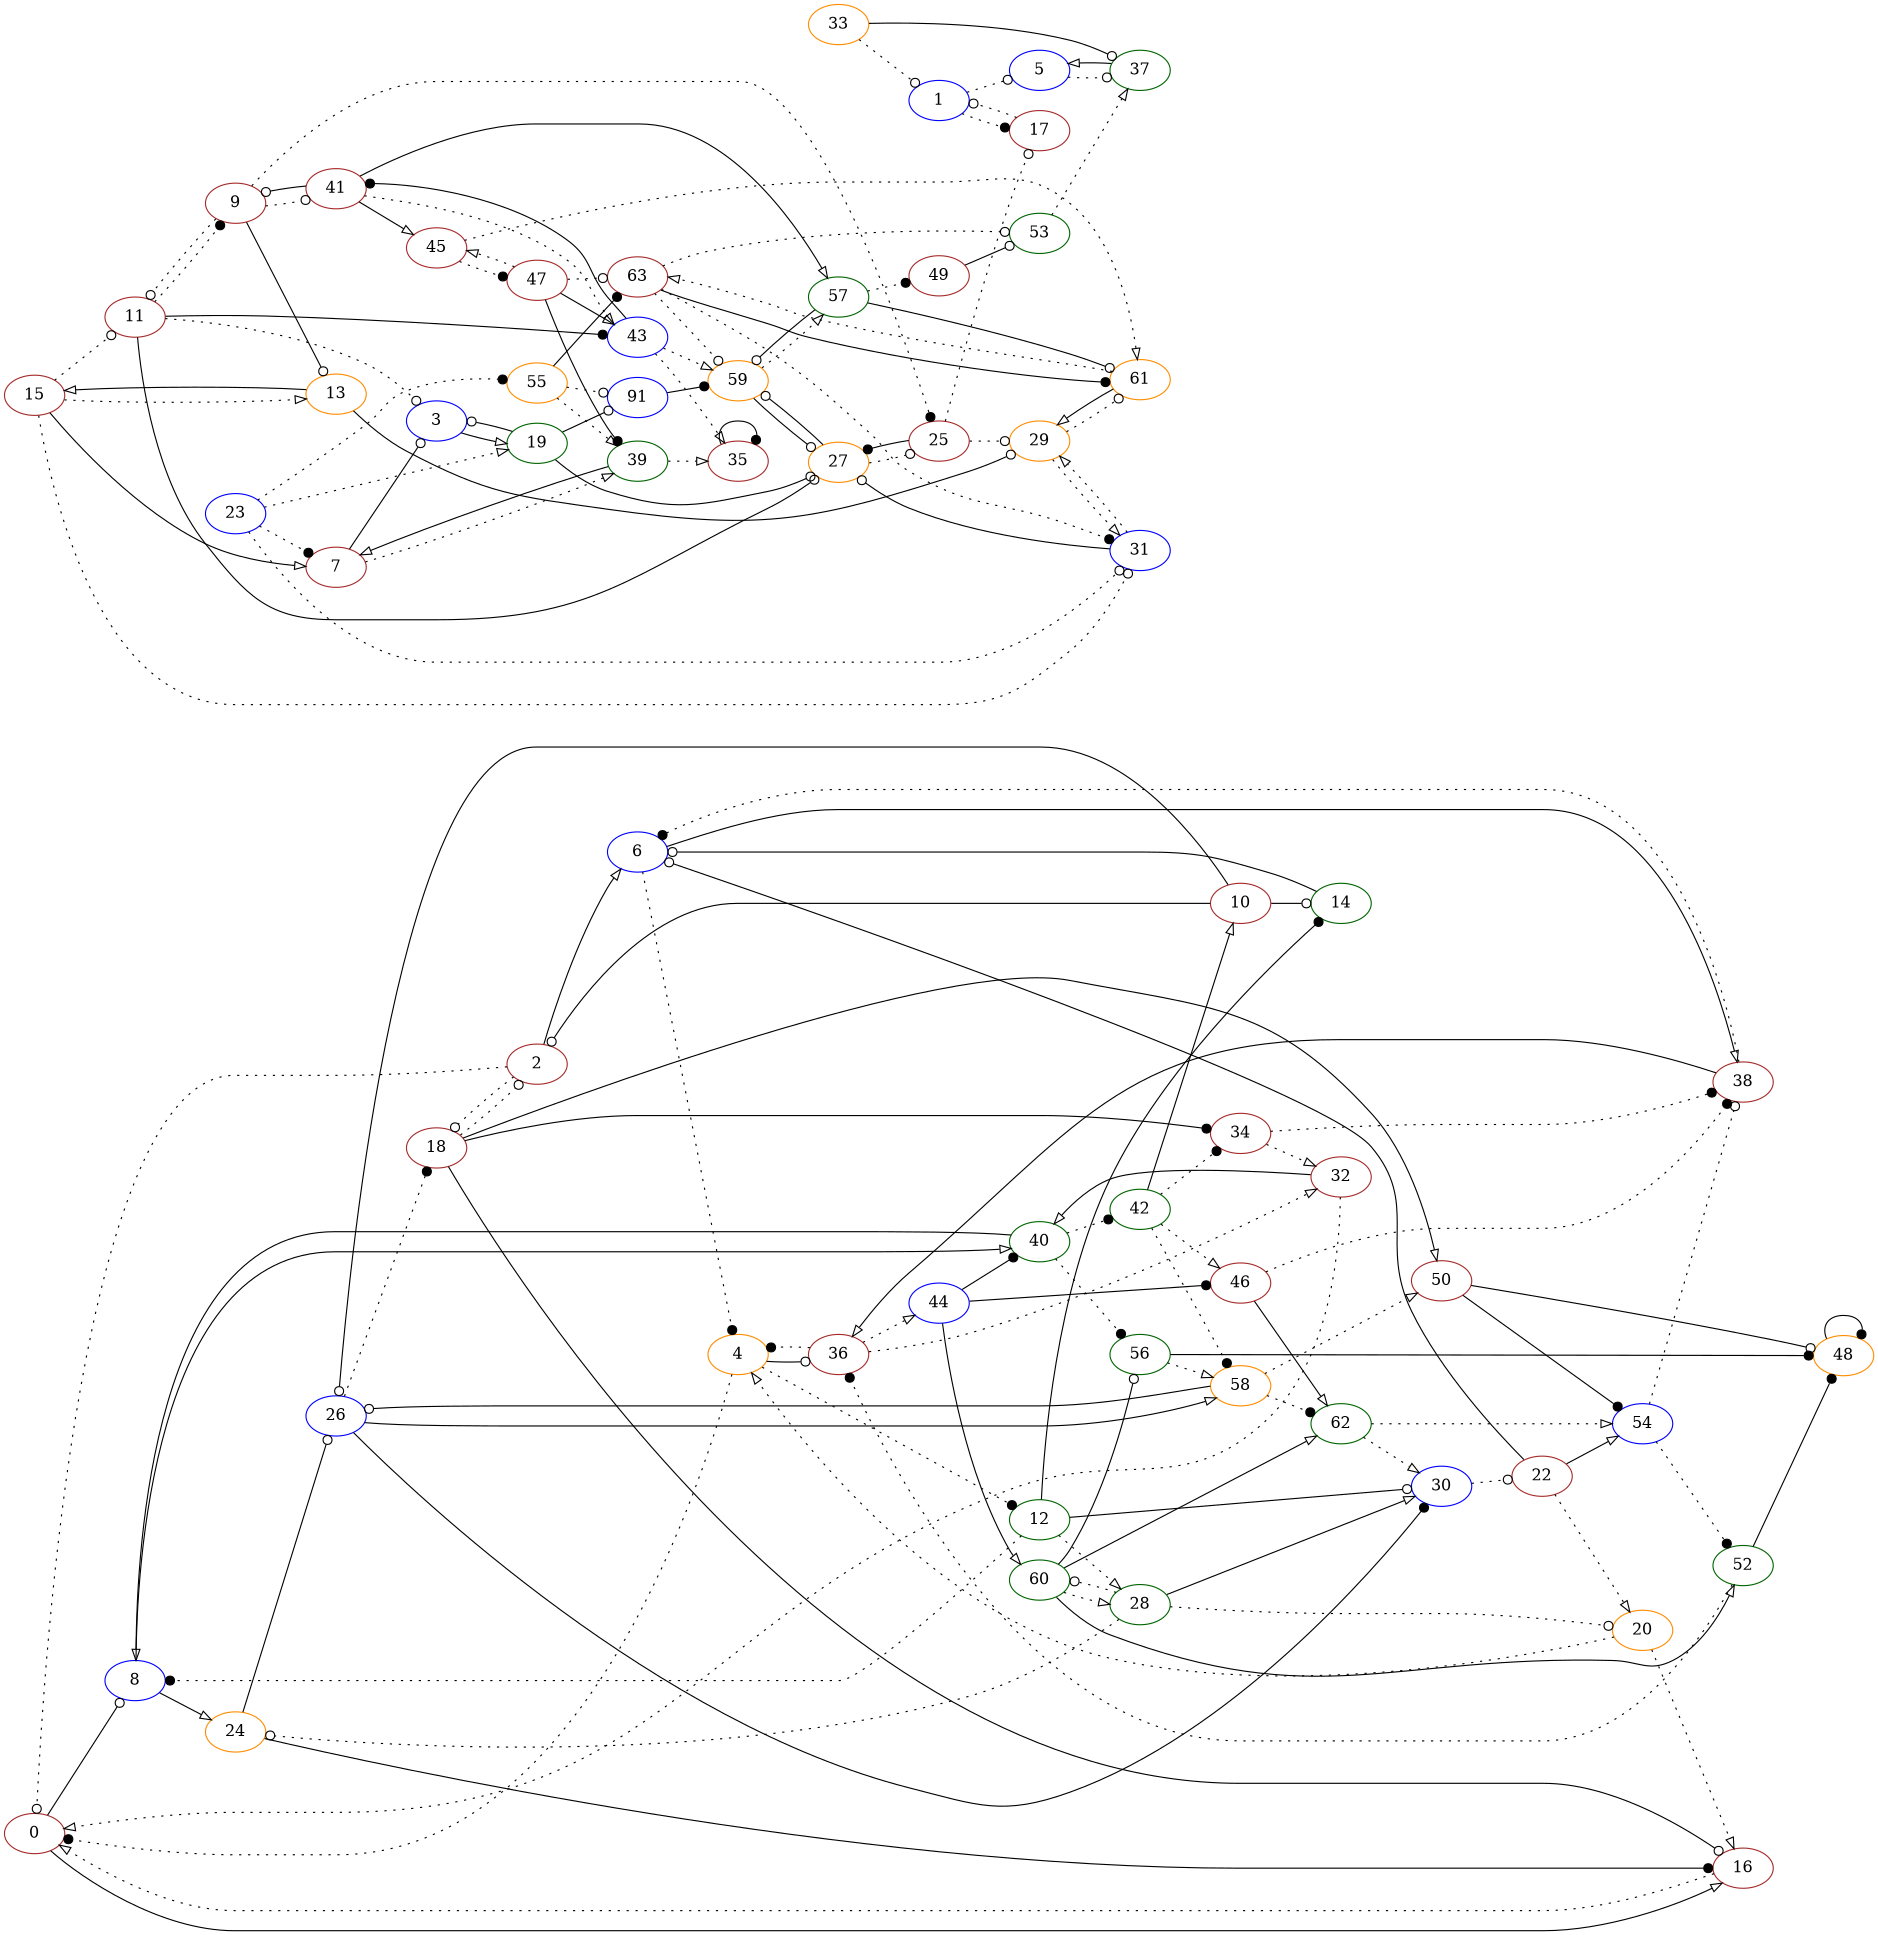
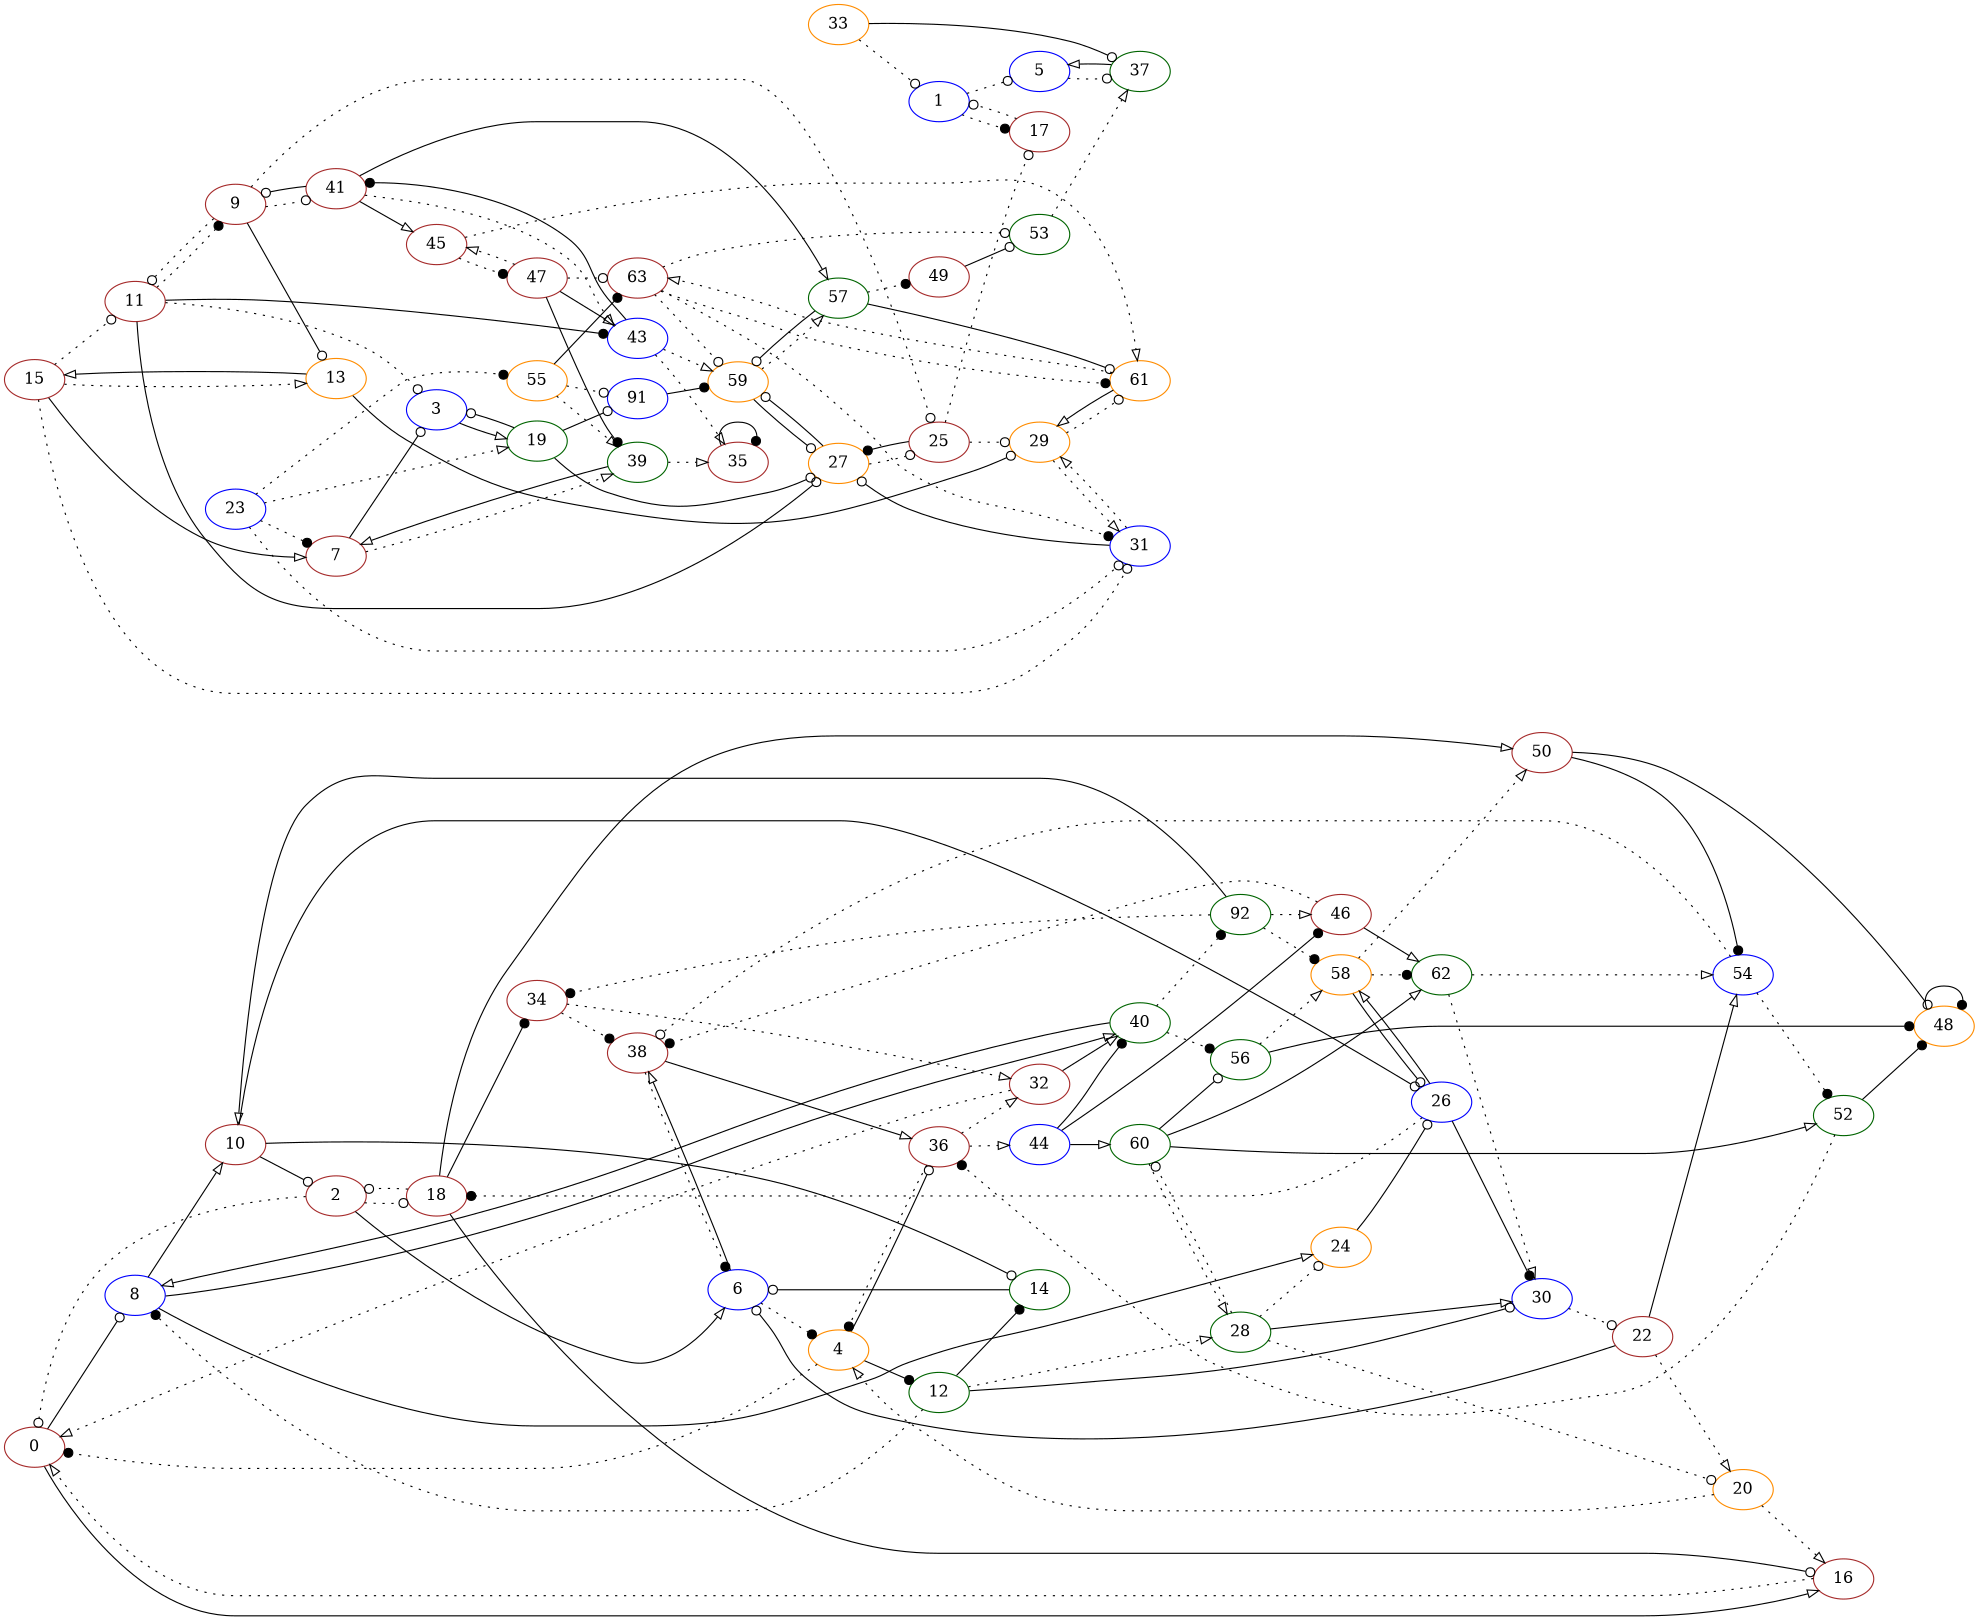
(675, 82) -> (676, 79)
(877, 352) -> (877, 353)
(1140, 1209) -> (1241, 915)
none -> (179, 1230)
(891, 1438) -> (881, 1368)
(979, 1855) -> none
